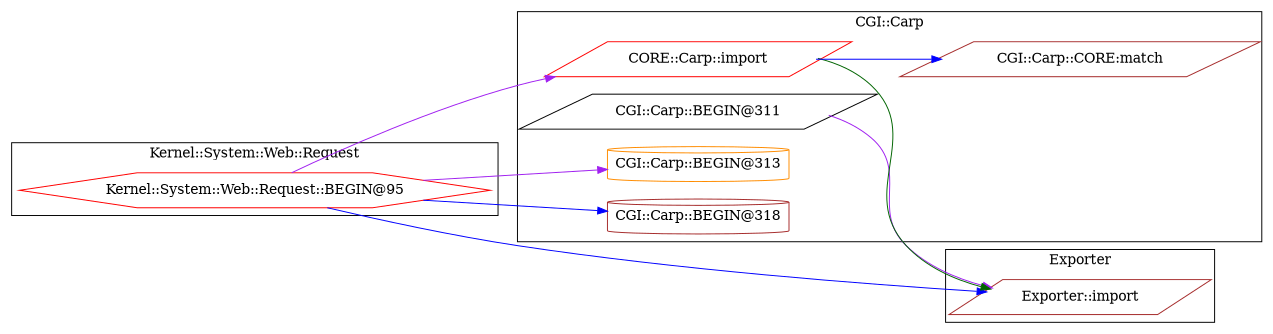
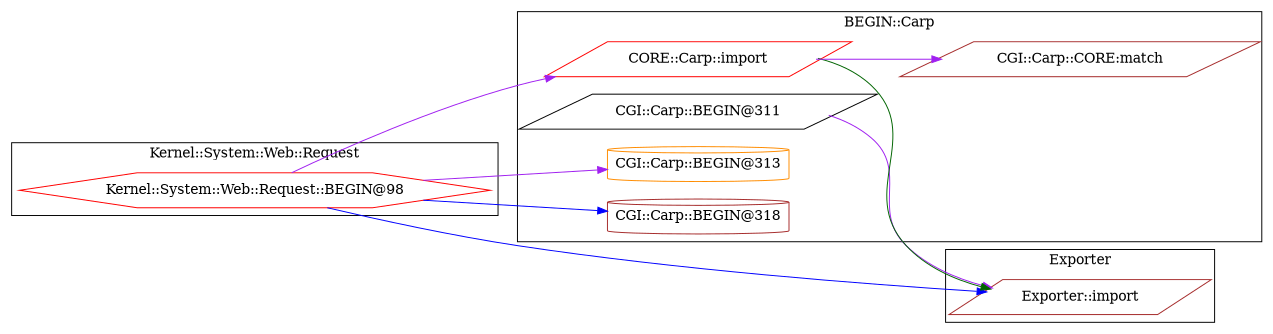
(890, 23) -> (890, 23)
(874, 59) -> (874, 59)
(255, 190) -> (255, 190)
